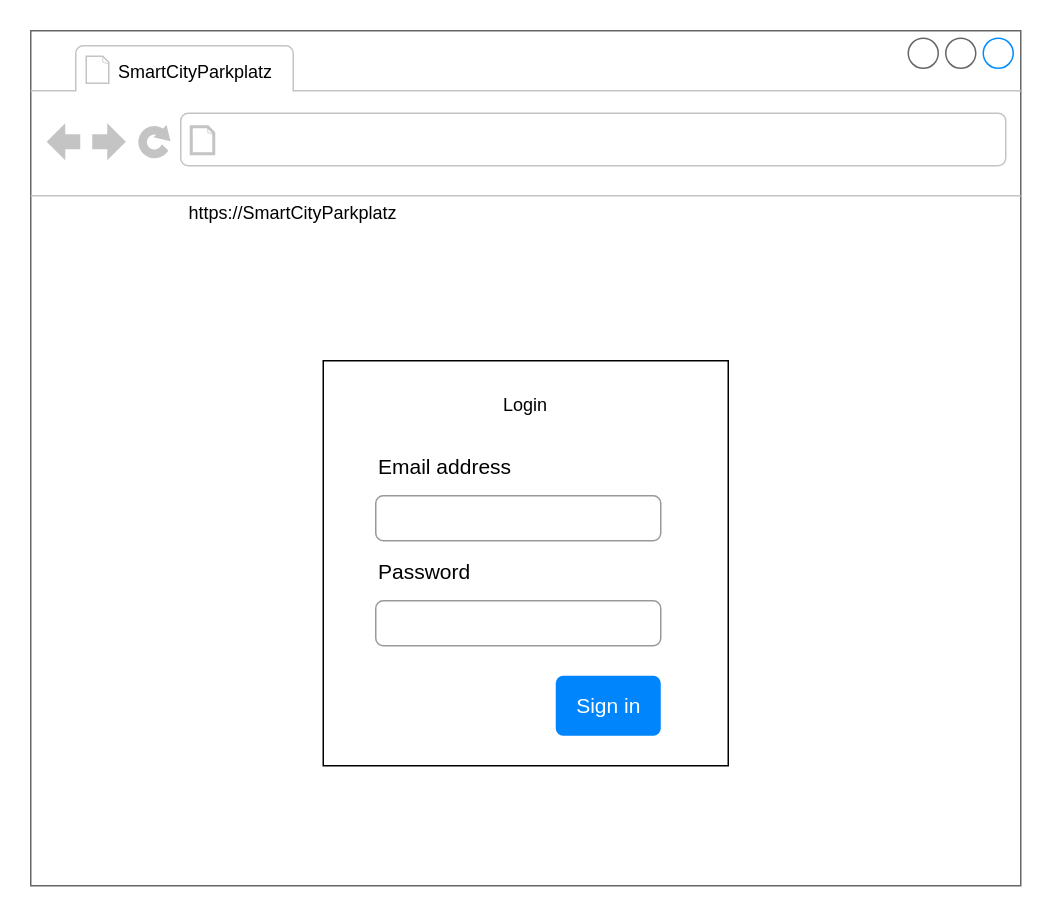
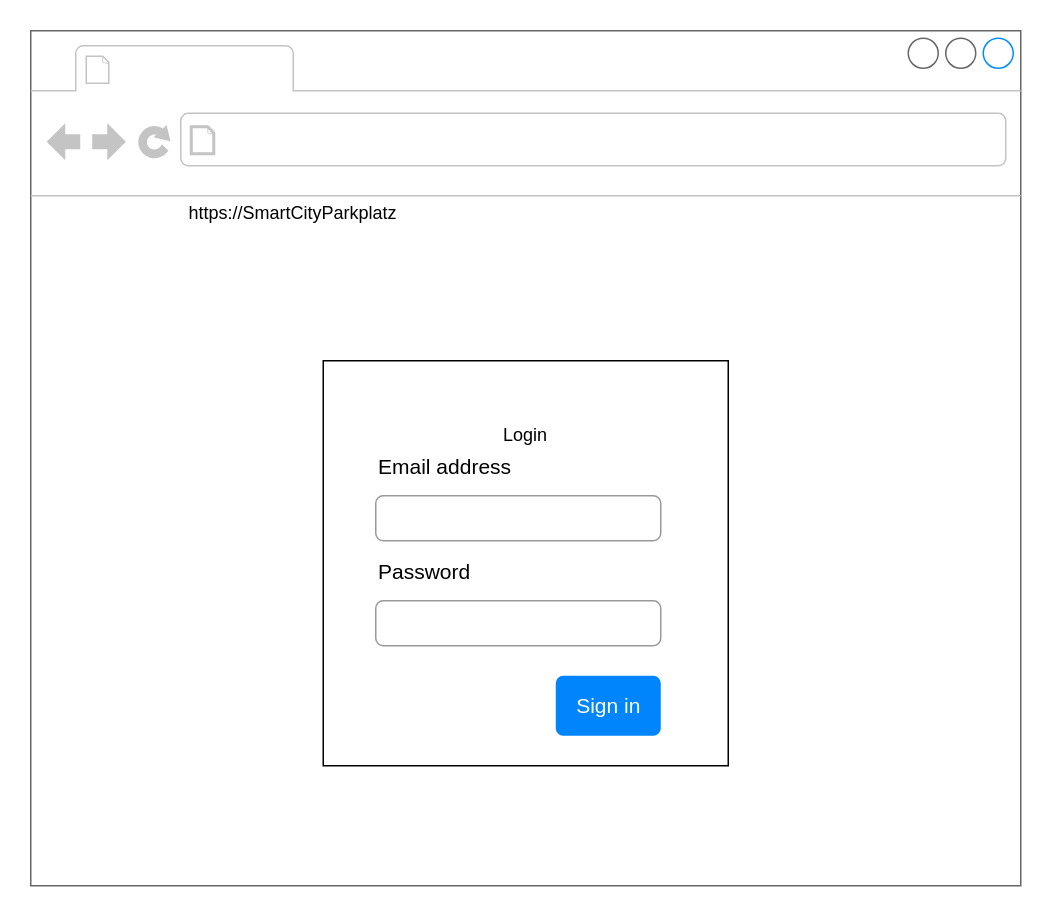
(196, 73) -> none
(526, 406) -> (526, 436)
